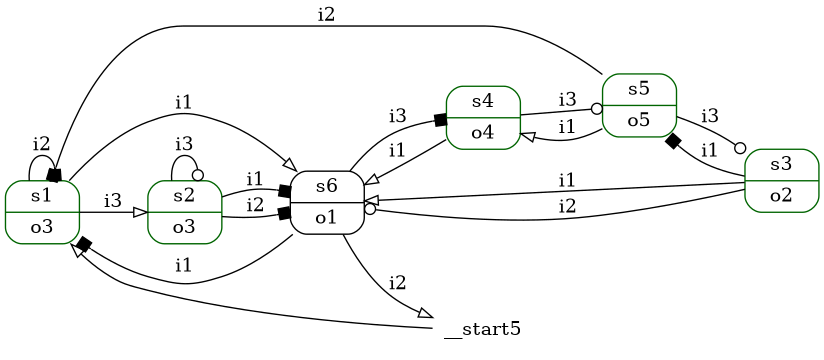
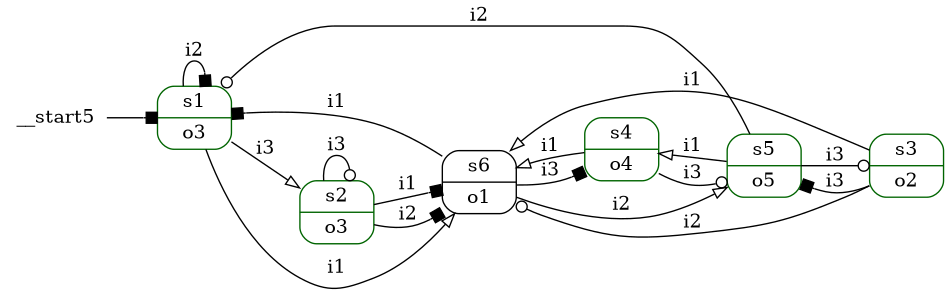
(297, 26) -> (508, 26)
(711, 151) -> (835, 181)
(374, 281) -> (616, 218)
(251, 311) -> (125, 118)
